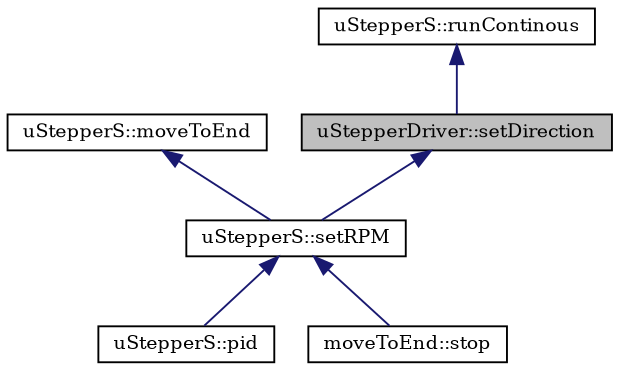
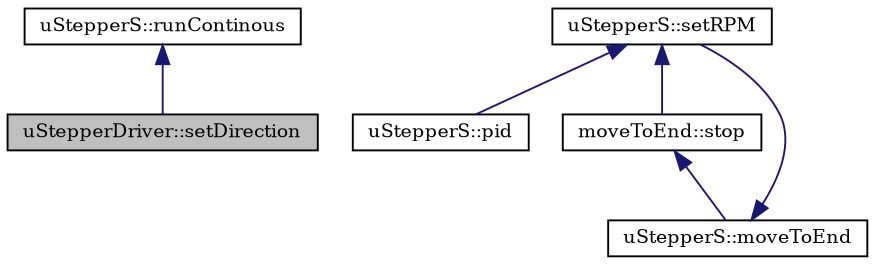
(368, 191) -> none
none -> (706, 193)
